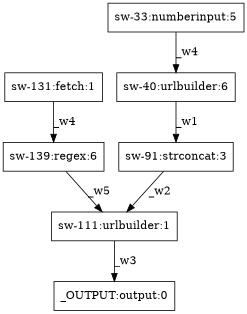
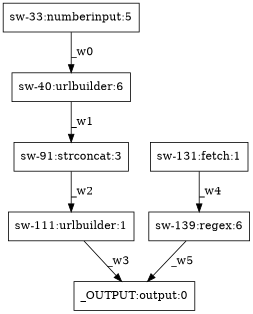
(187, 52) -> (82, 52)
(81, 189) -> (170, 258)
